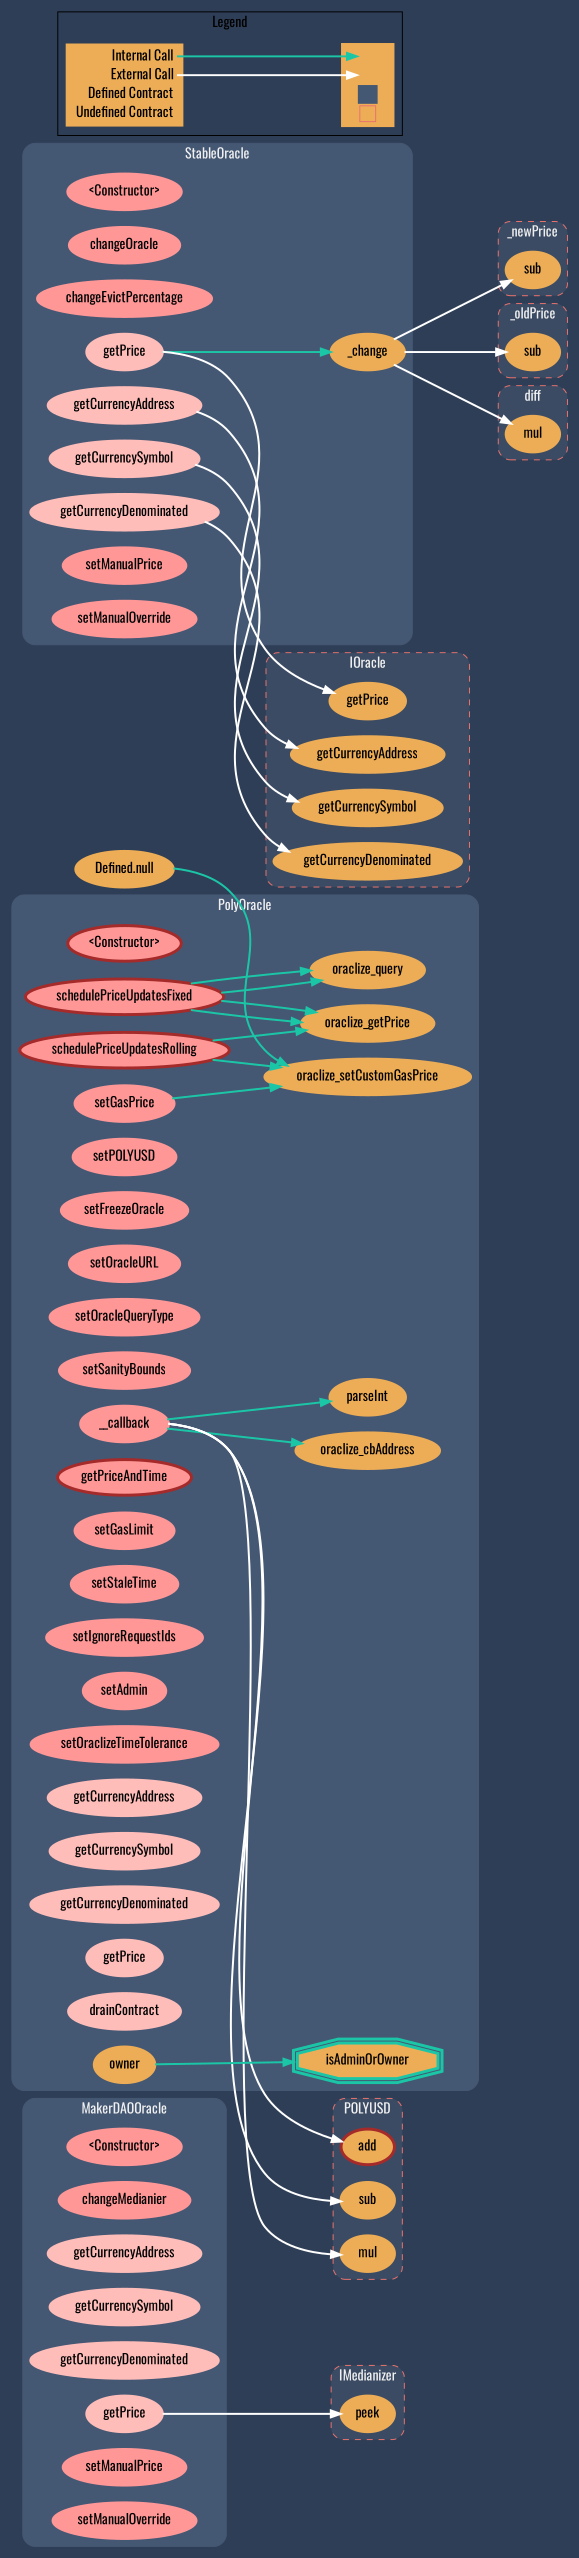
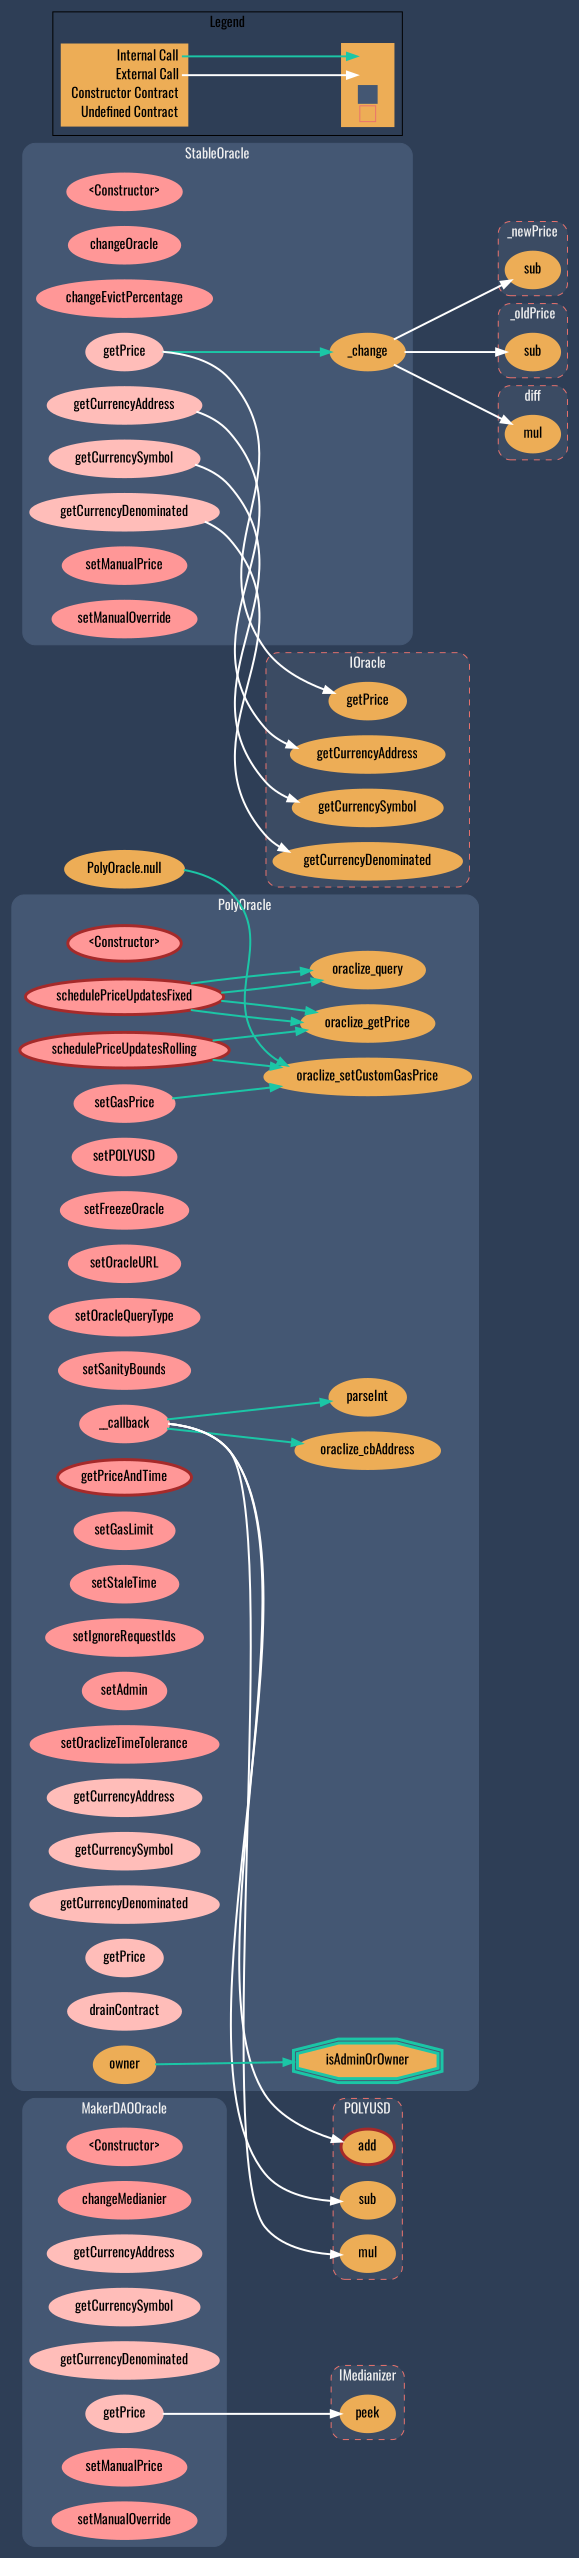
(131, 94) -> (125, 94)
(125, 869) -> (125, 869)
